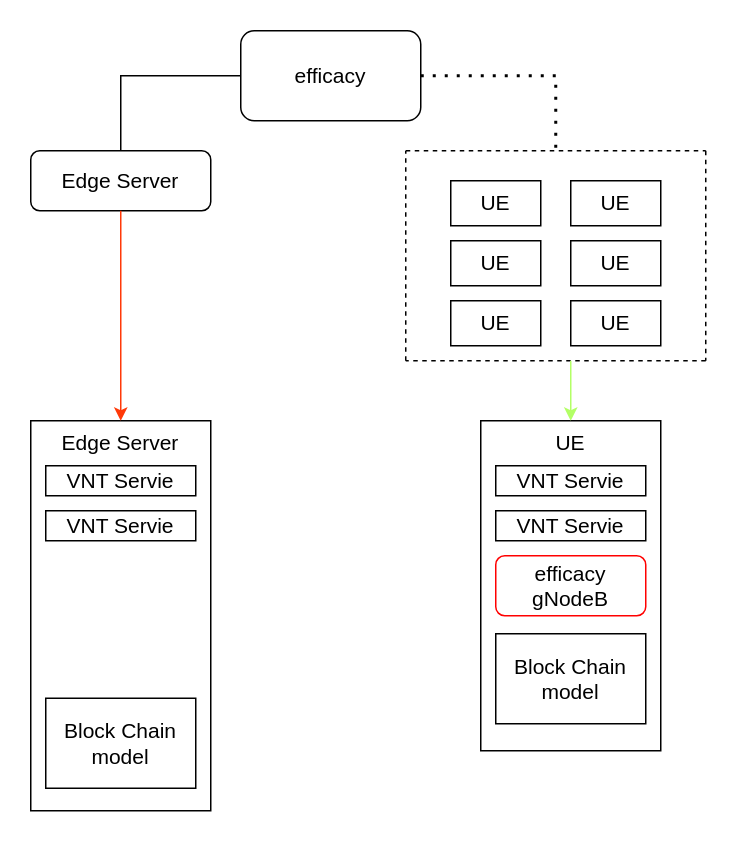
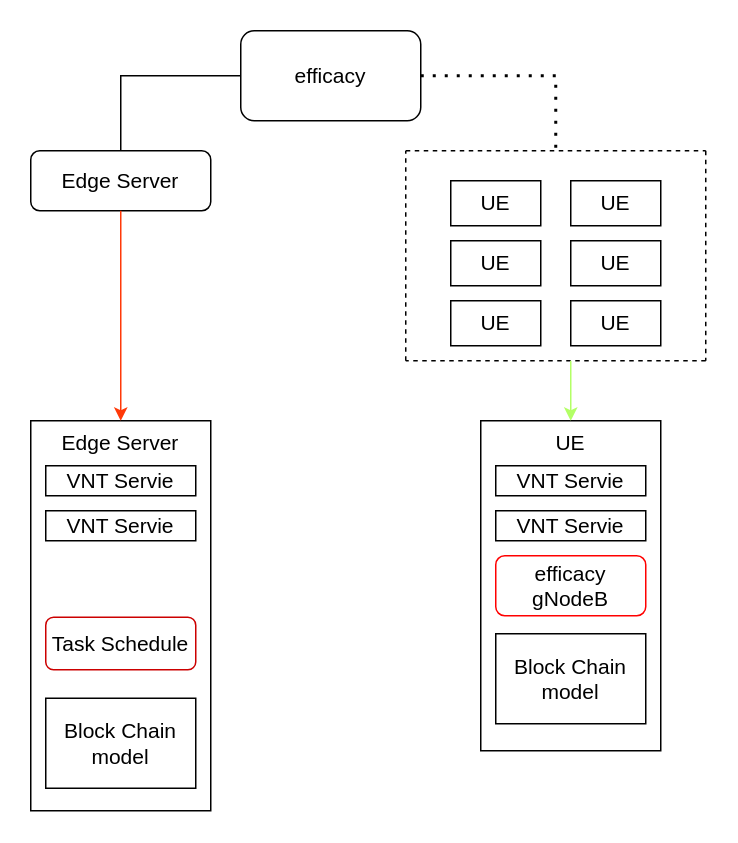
none -> (121, 644)
